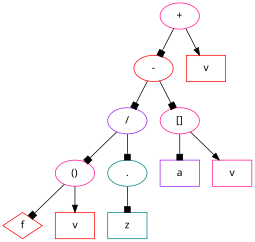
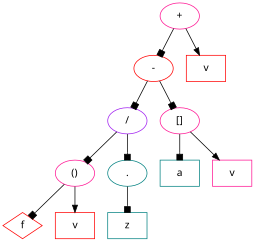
(180, 173) -> (180, 173)
